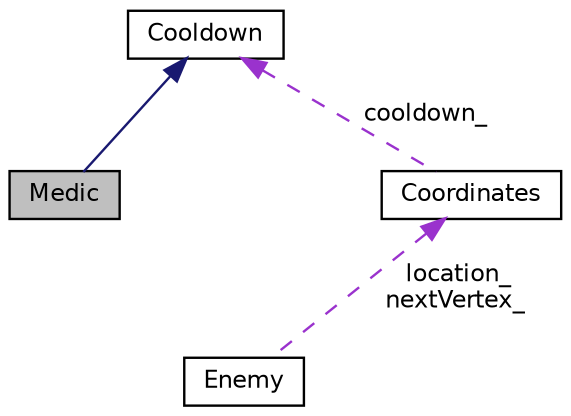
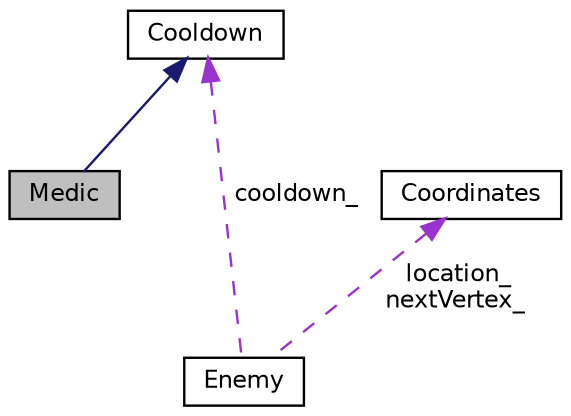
(349, 121) -> (226, 220)
